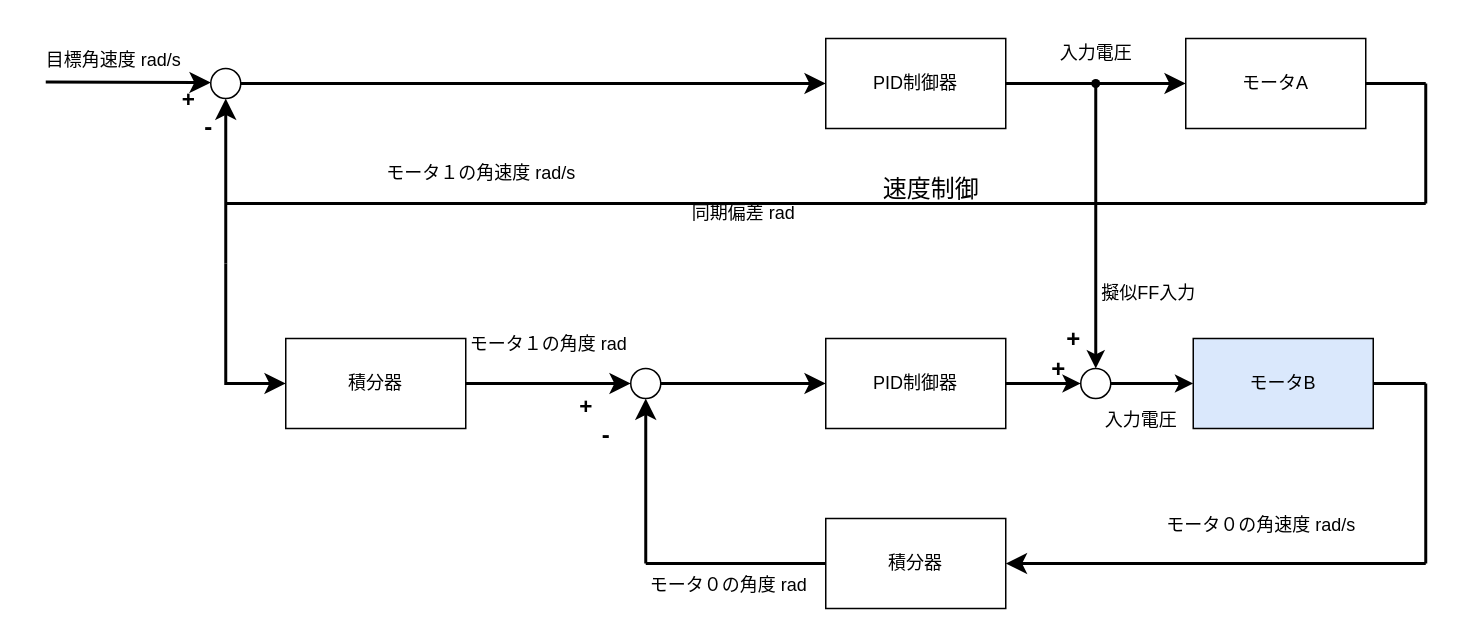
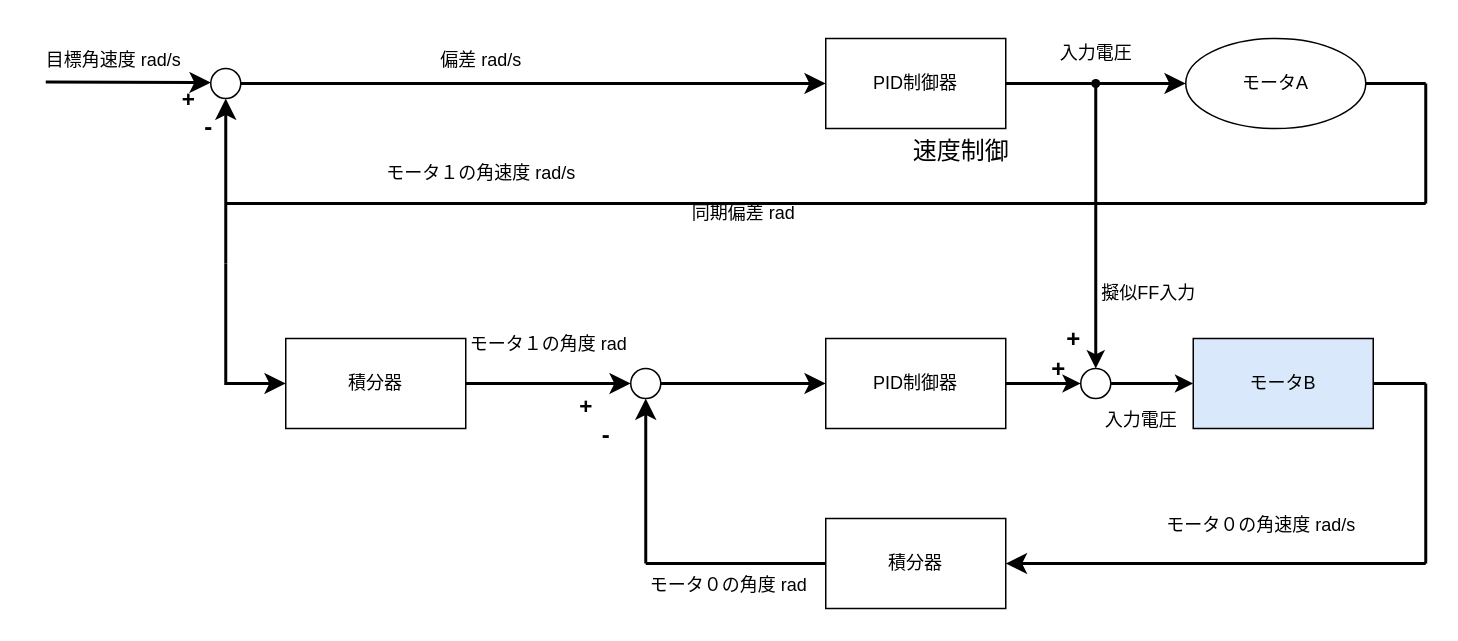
none -> (481, 61)
(1276, 83) -> (1276, 83)
(931, 188) -> (961, 151)
